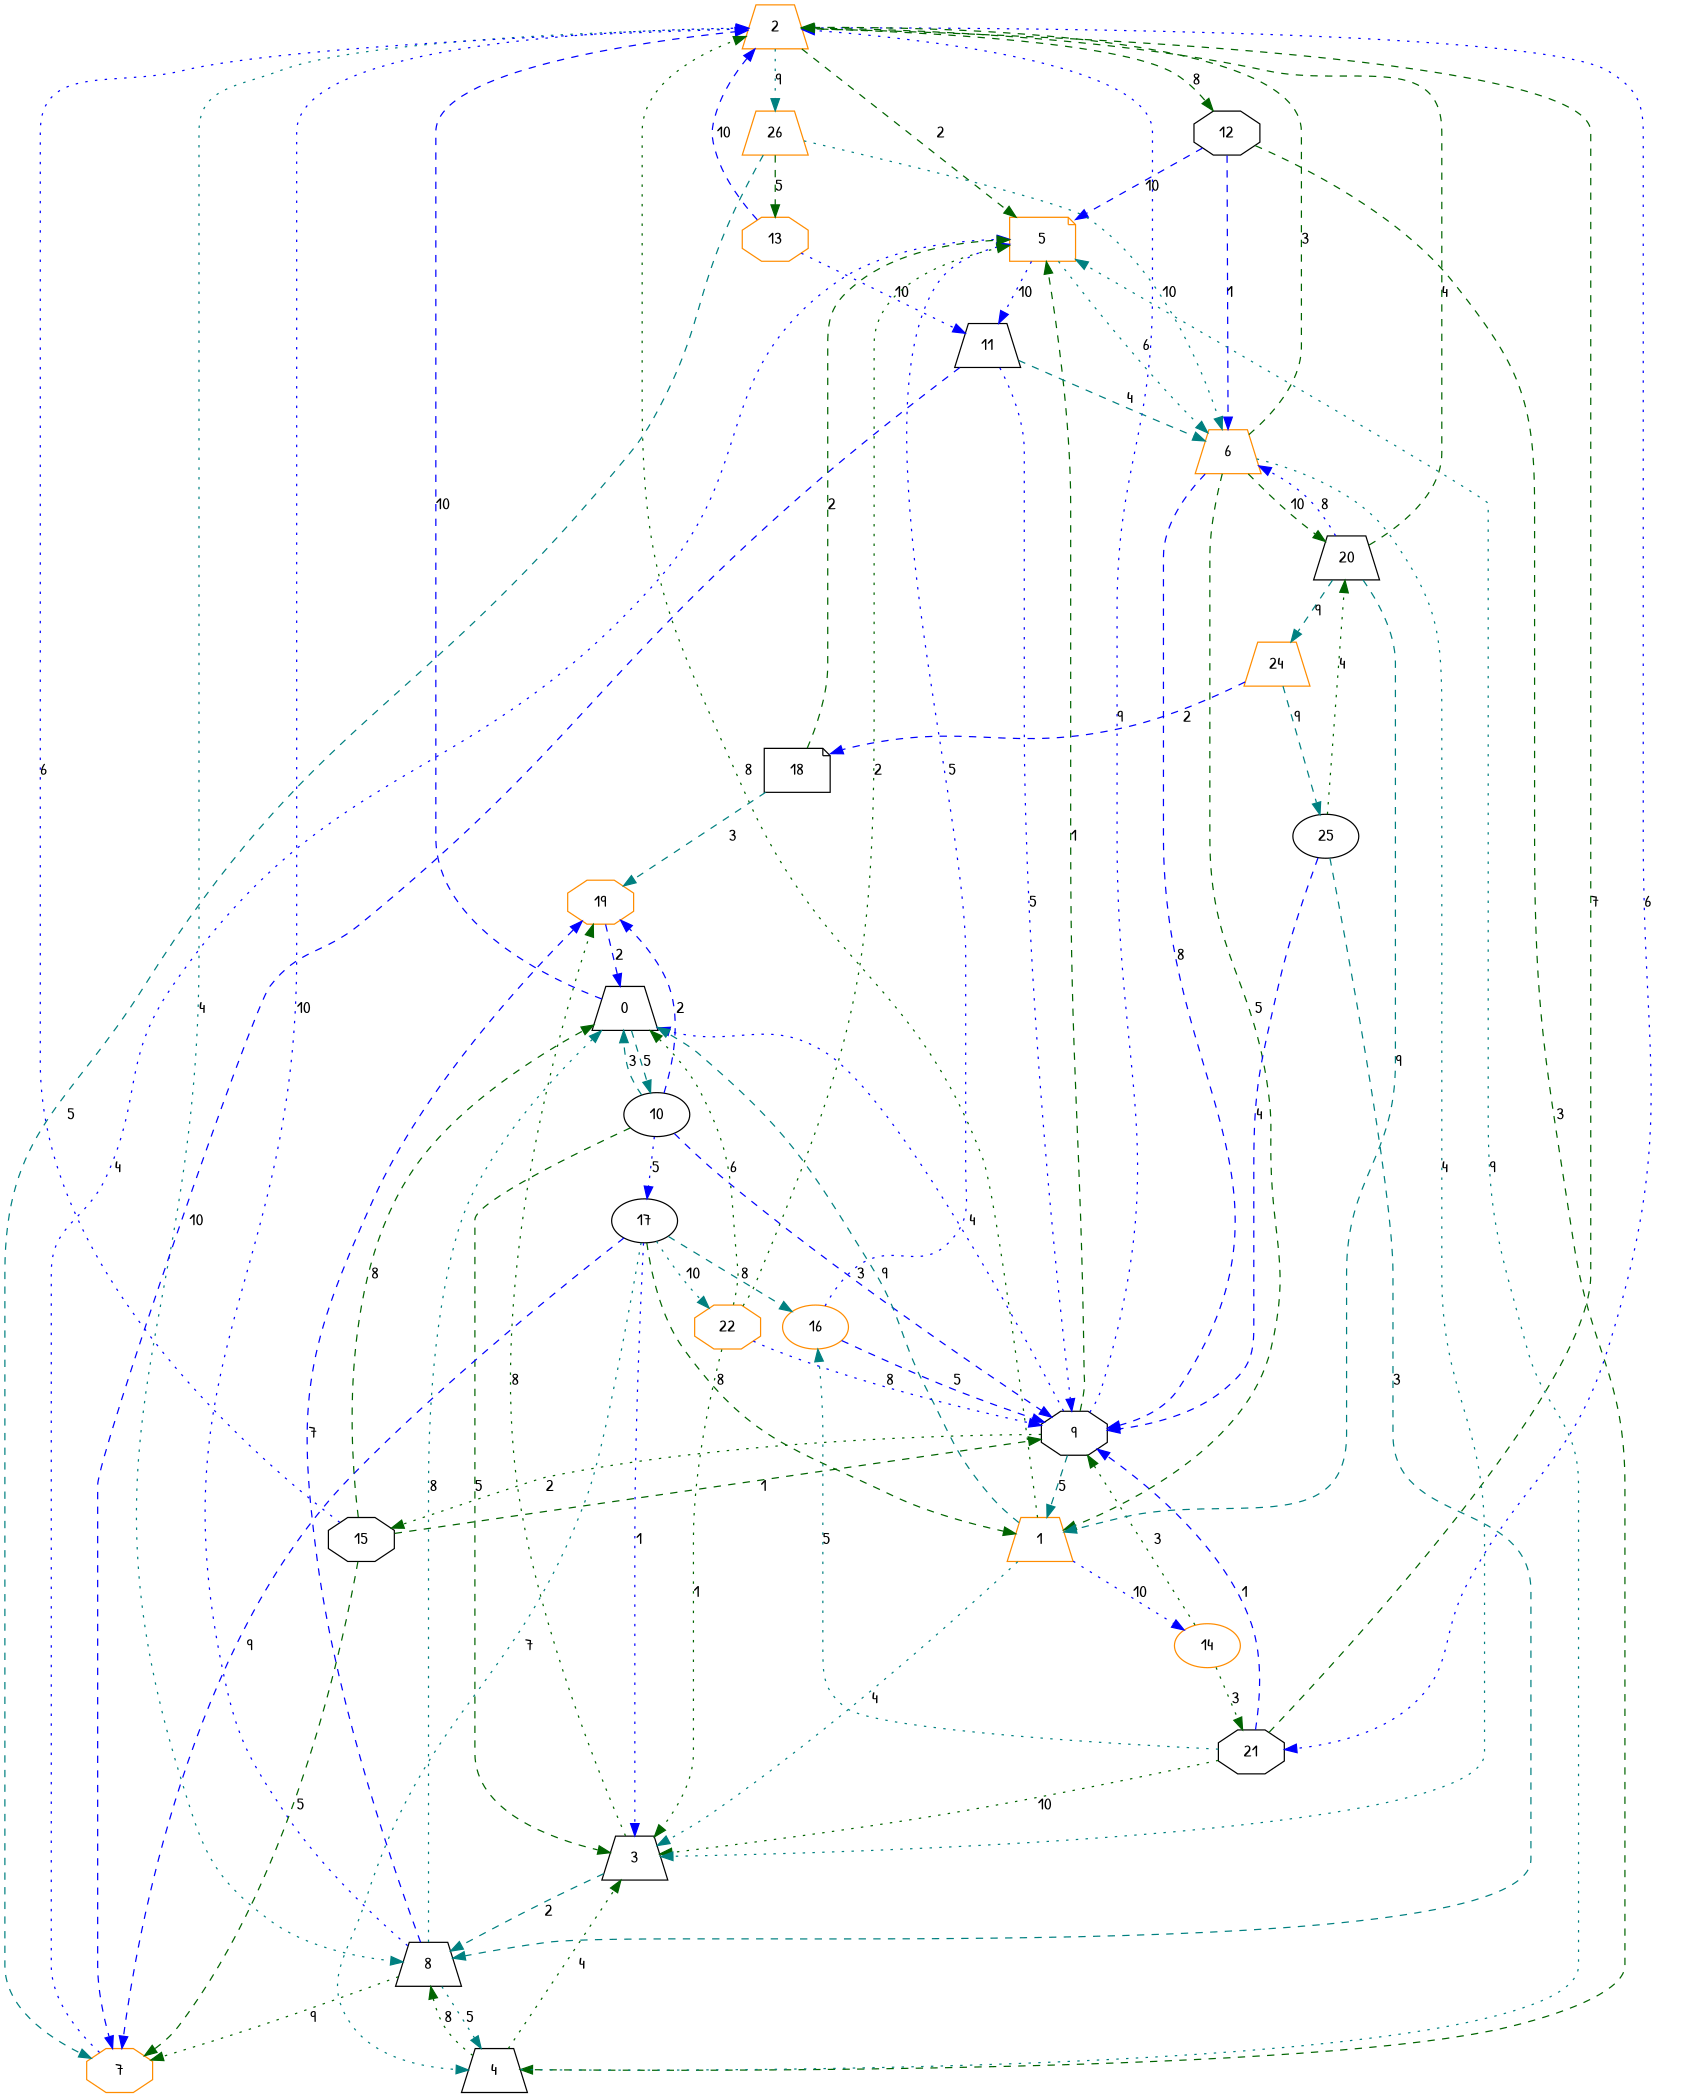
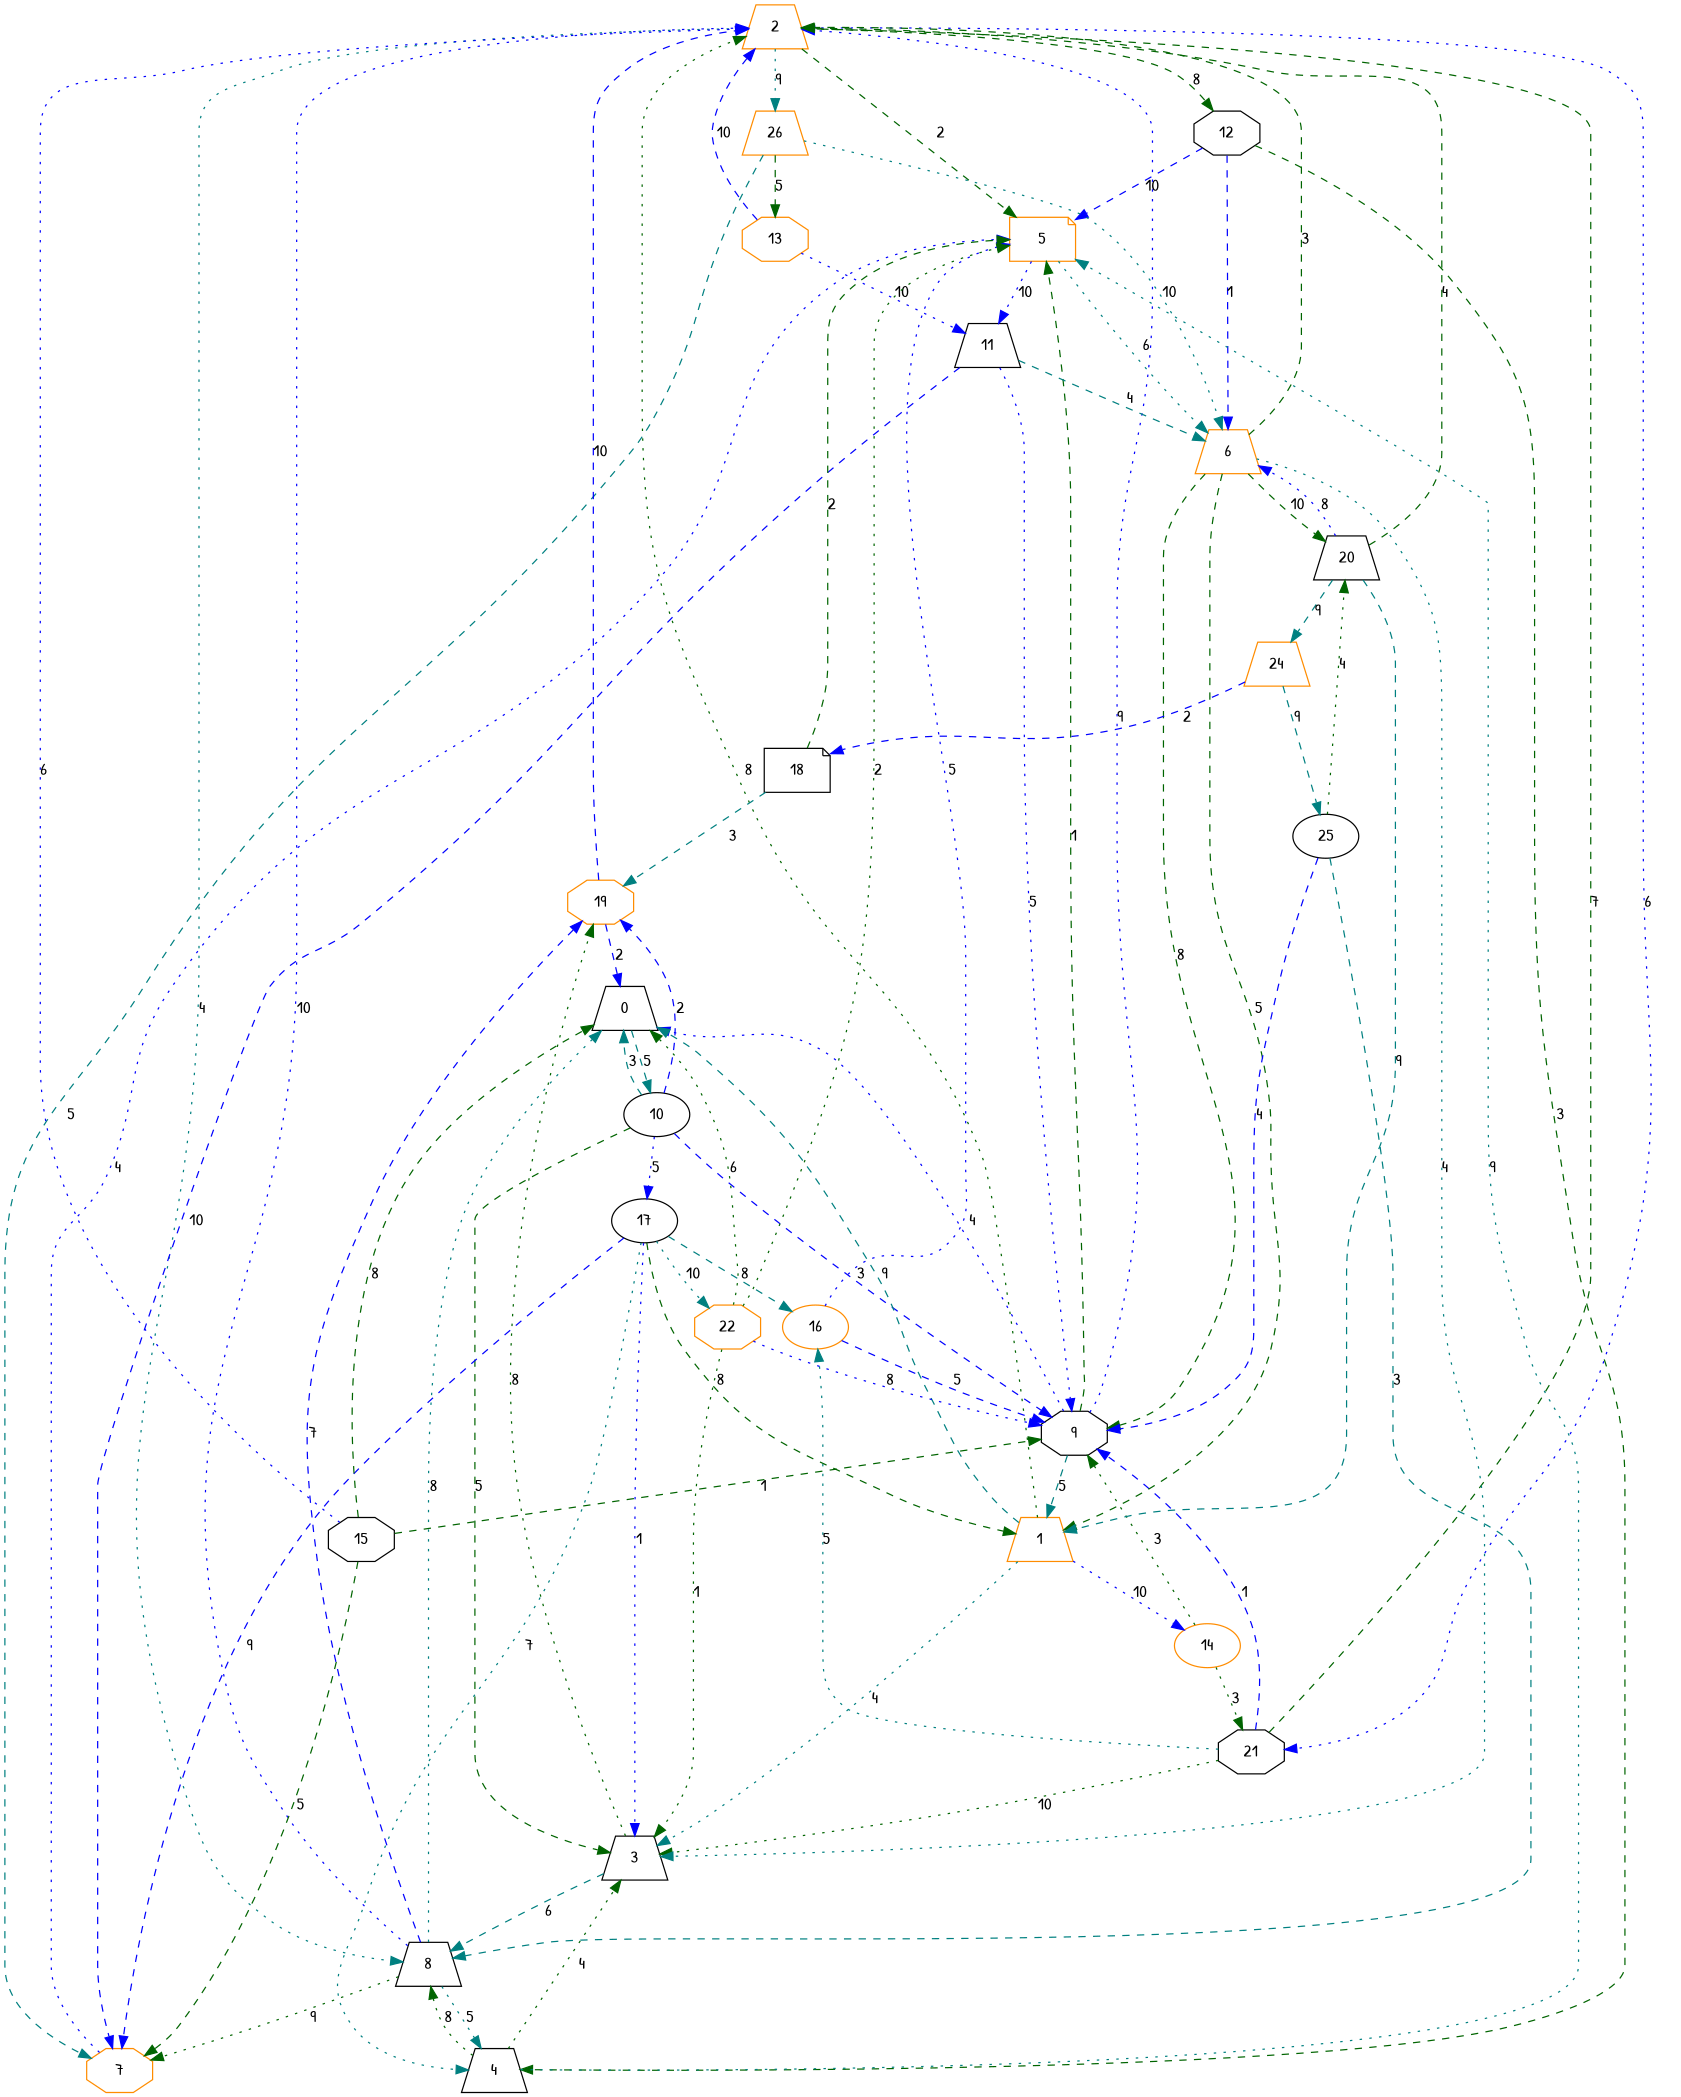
(436, 443) -> (593, 410)
(1179, 969) -> (1179, 969)
(718, 1452) -> none
(549, 1911) -> (549, 1911)
